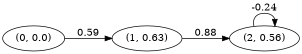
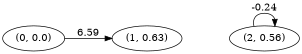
(88, 33) -> (88, 33)
(202, 38) -> none
